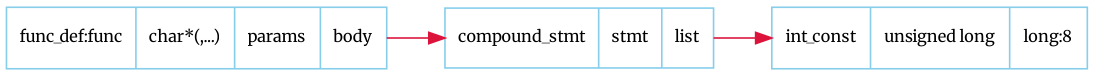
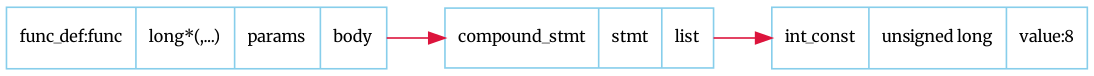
(185, 37) -> (185, 37)
(1048, 37) -> (1047, 37)
